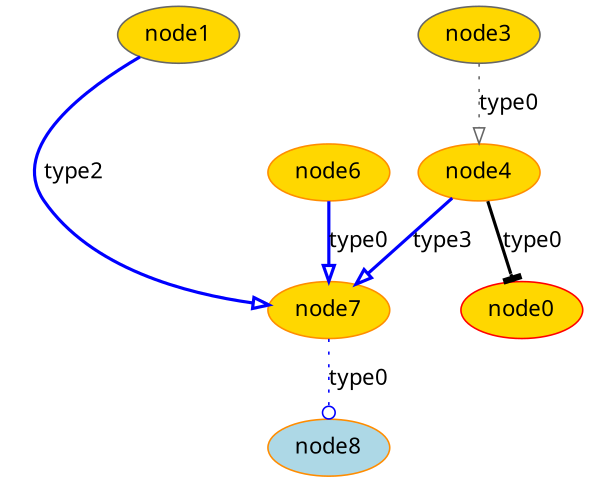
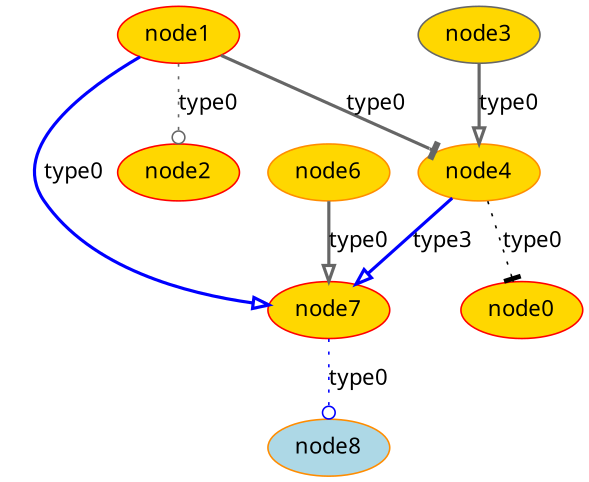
(179, 35) -> (179, 35)
(479, 96) -> (479, 96)
none -> (325, 102)
(74, 172) -> (74, 172)
none -> (179, 172)
(329, 233) -> (329, 233)
(499, 237) -> (499, 237)
(329, 310) -> (329, 310)
